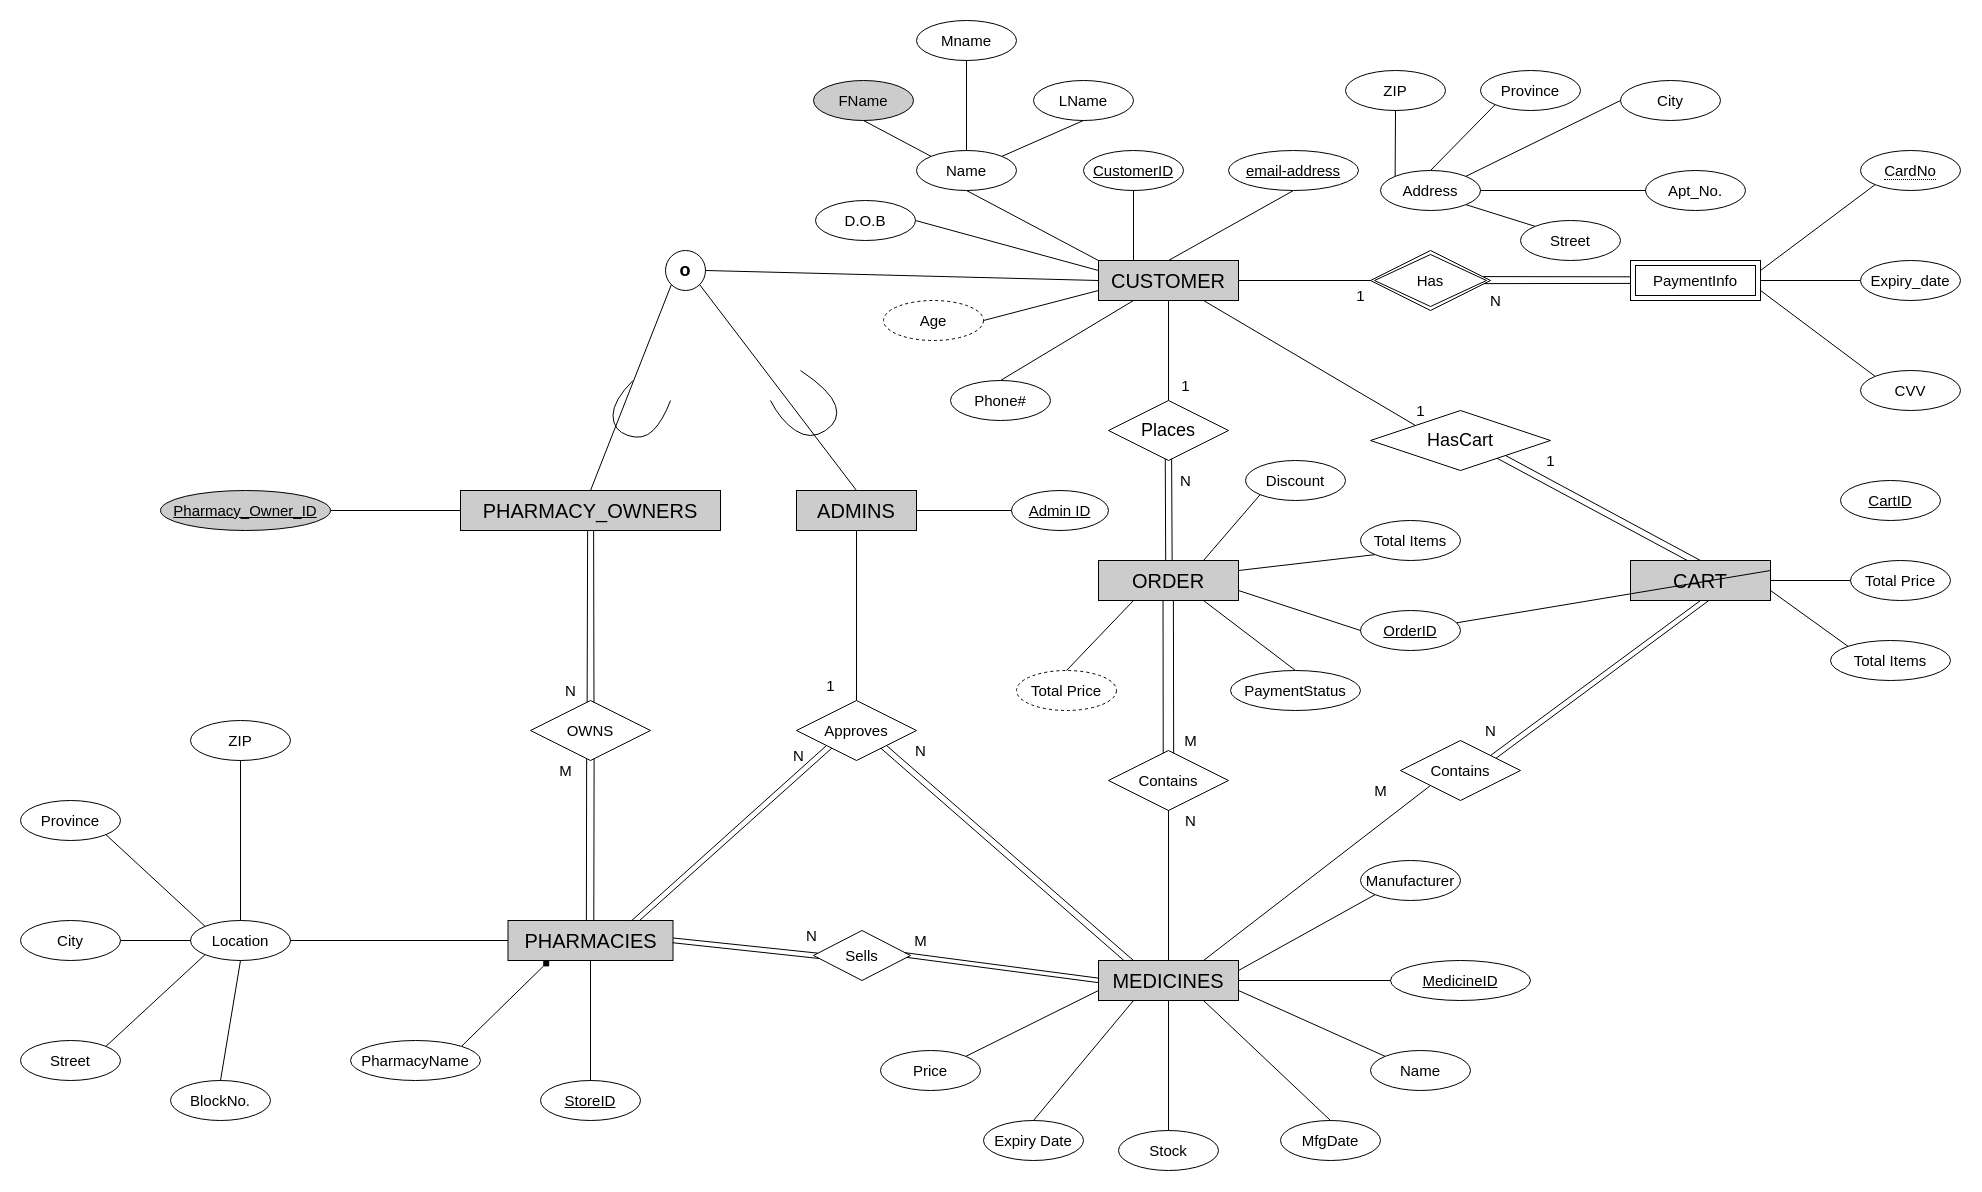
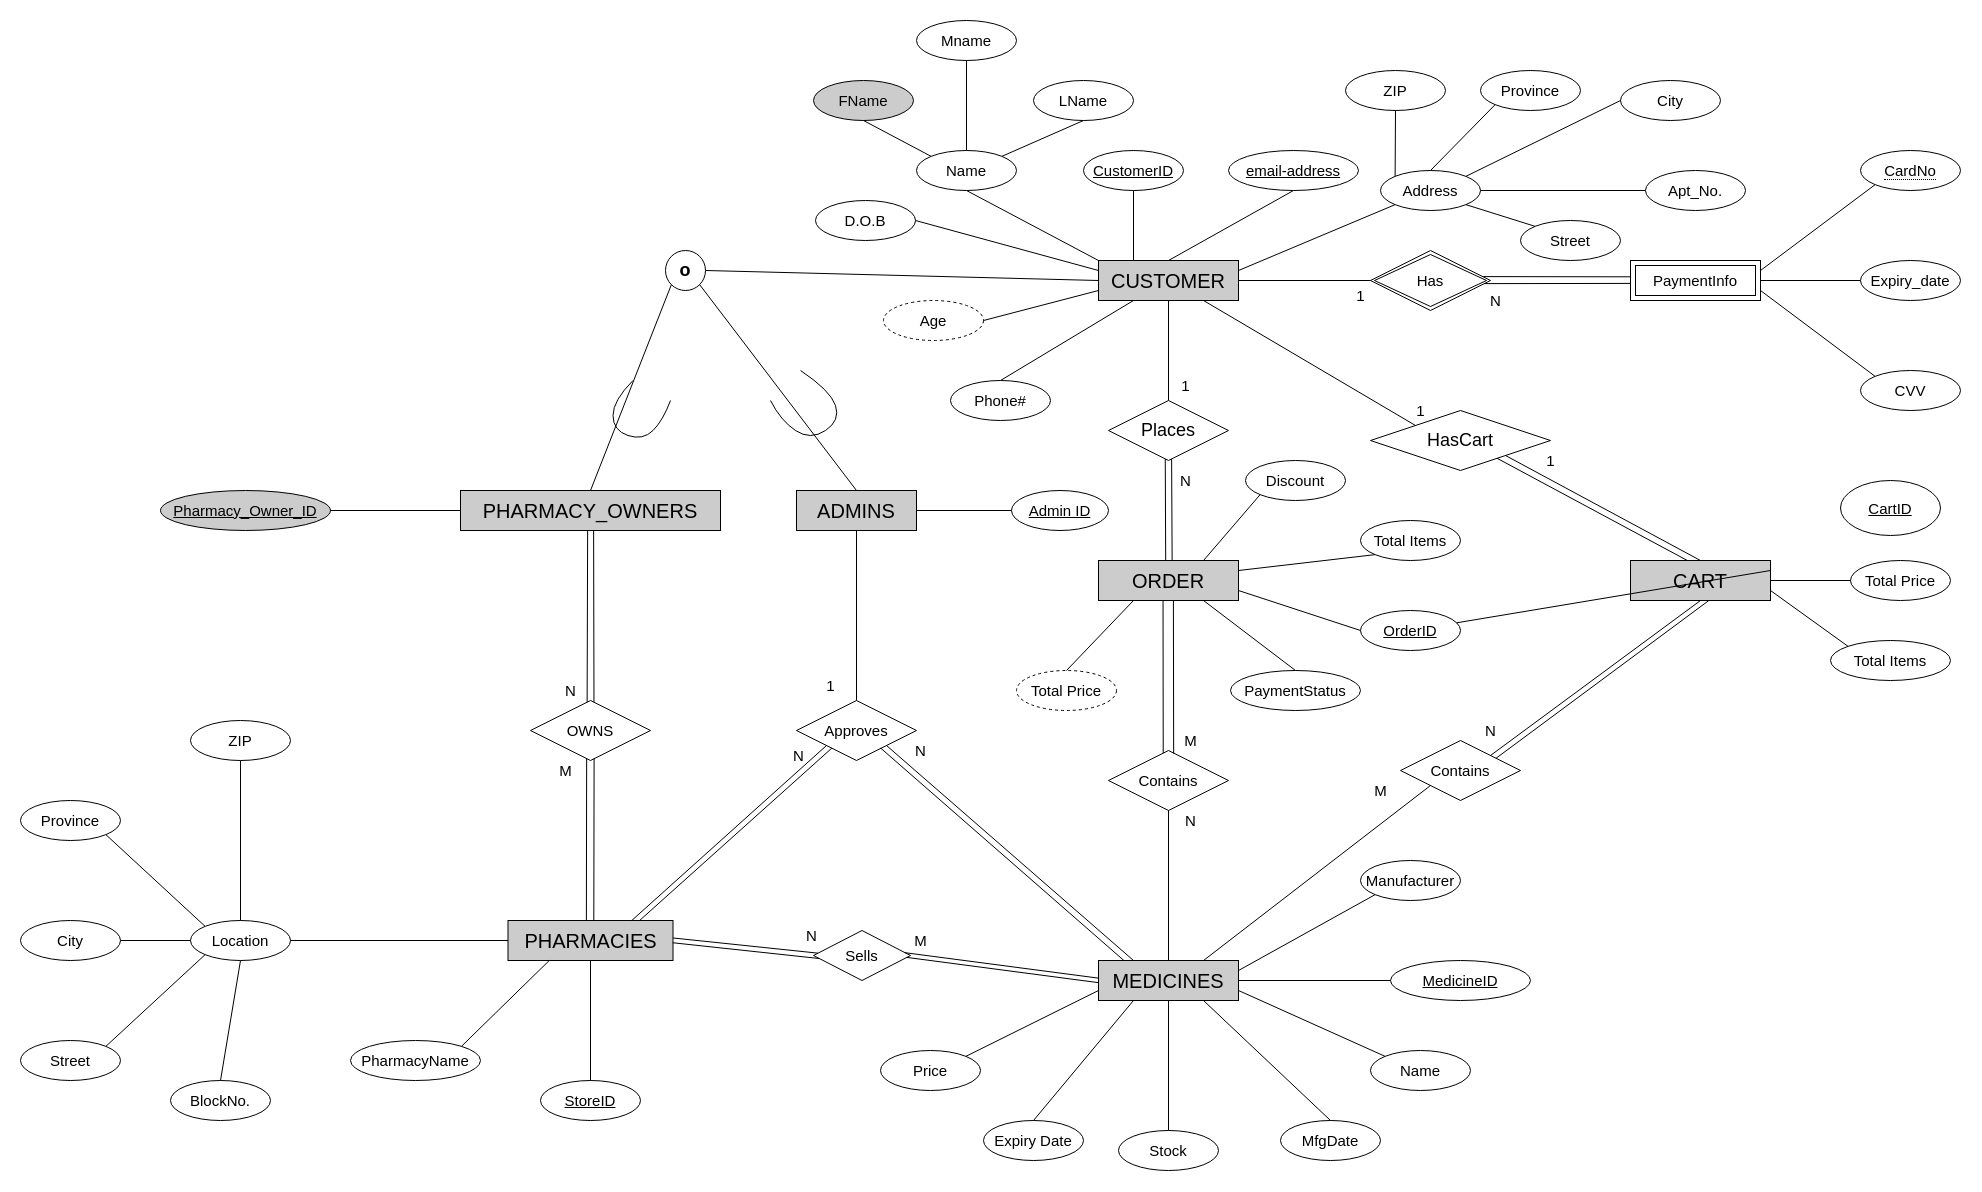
none -> (1316, 238)
(1891, 501) -> (1891, 508)
(543, 967) -> (546, 964)
